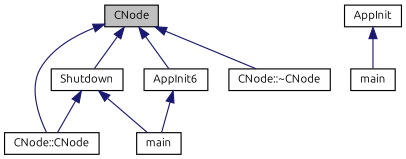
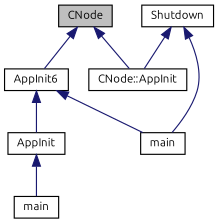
(106, 53) -> none
(280, 80) -> none
none -> (36, 118)
(52, 144) -> (138, 80)
